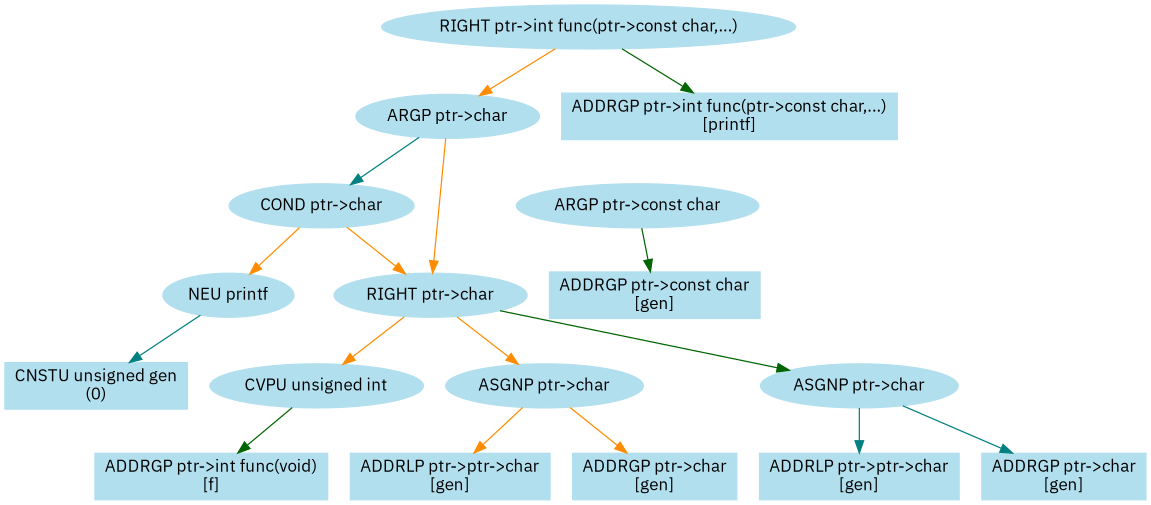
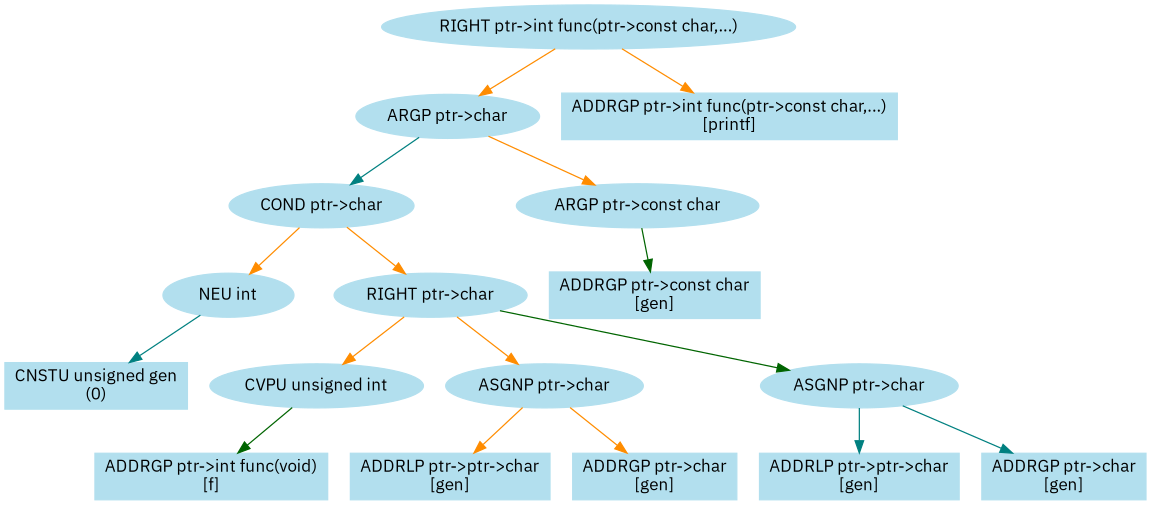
(652, 68) -> (652, 68)
(440, 200) -> (536, 158)
(228, 295) -> (228, 295)
